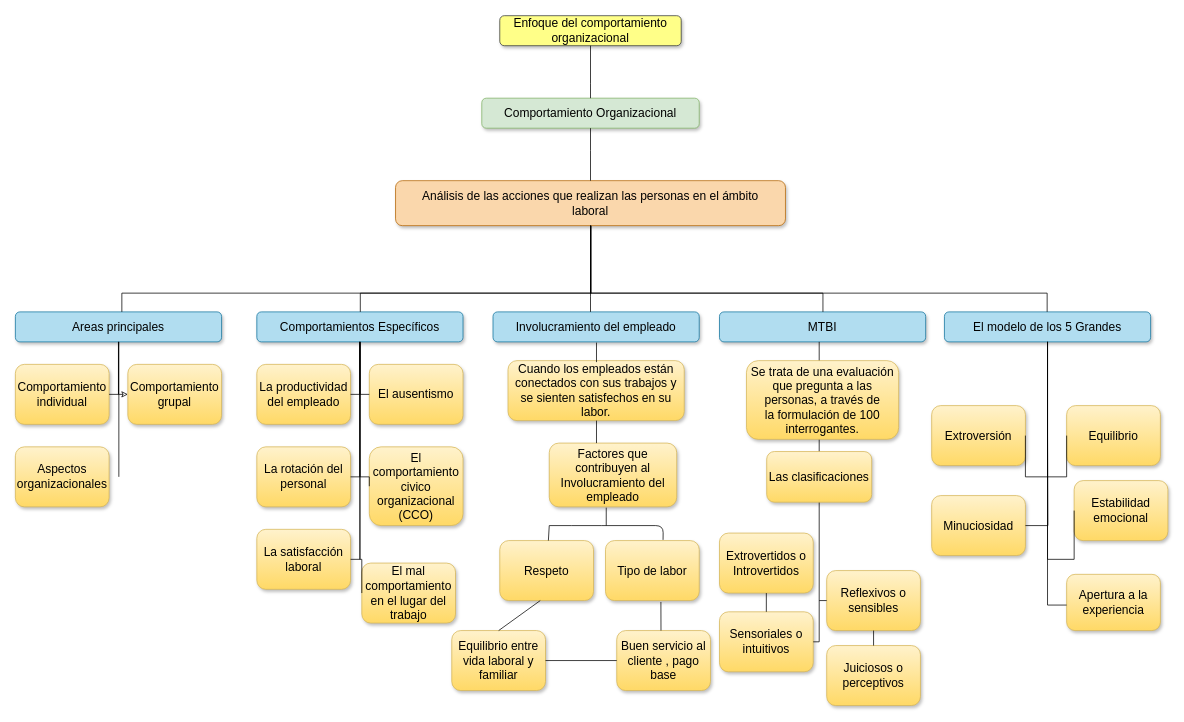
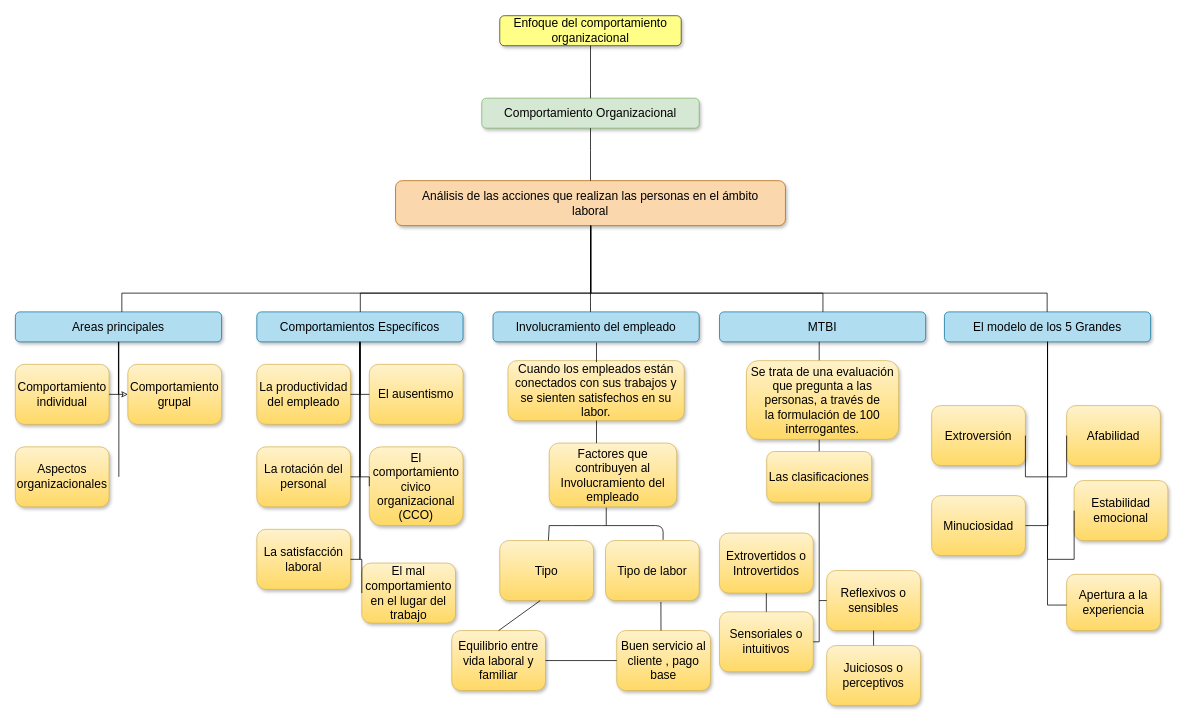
(1114, 435) -> (1114, 435)
(547, 570) -> (547, 570)
